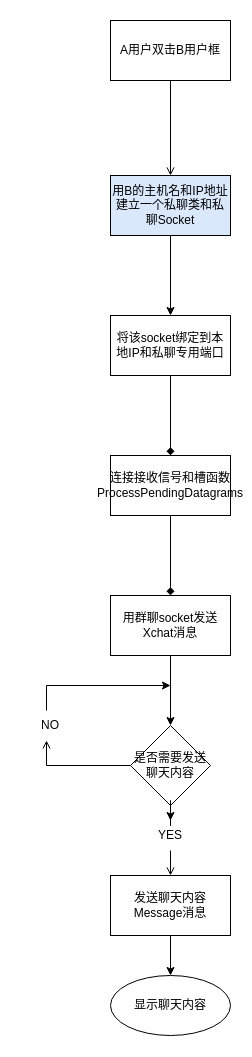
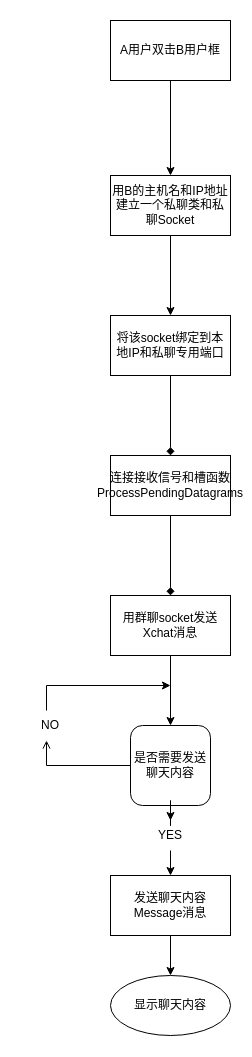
(171, 169) -> (171, 167)
(171, 206) -> (171, 206)
(171, 766) -> (171, 766)
(171, 869) -> (171, 867)
